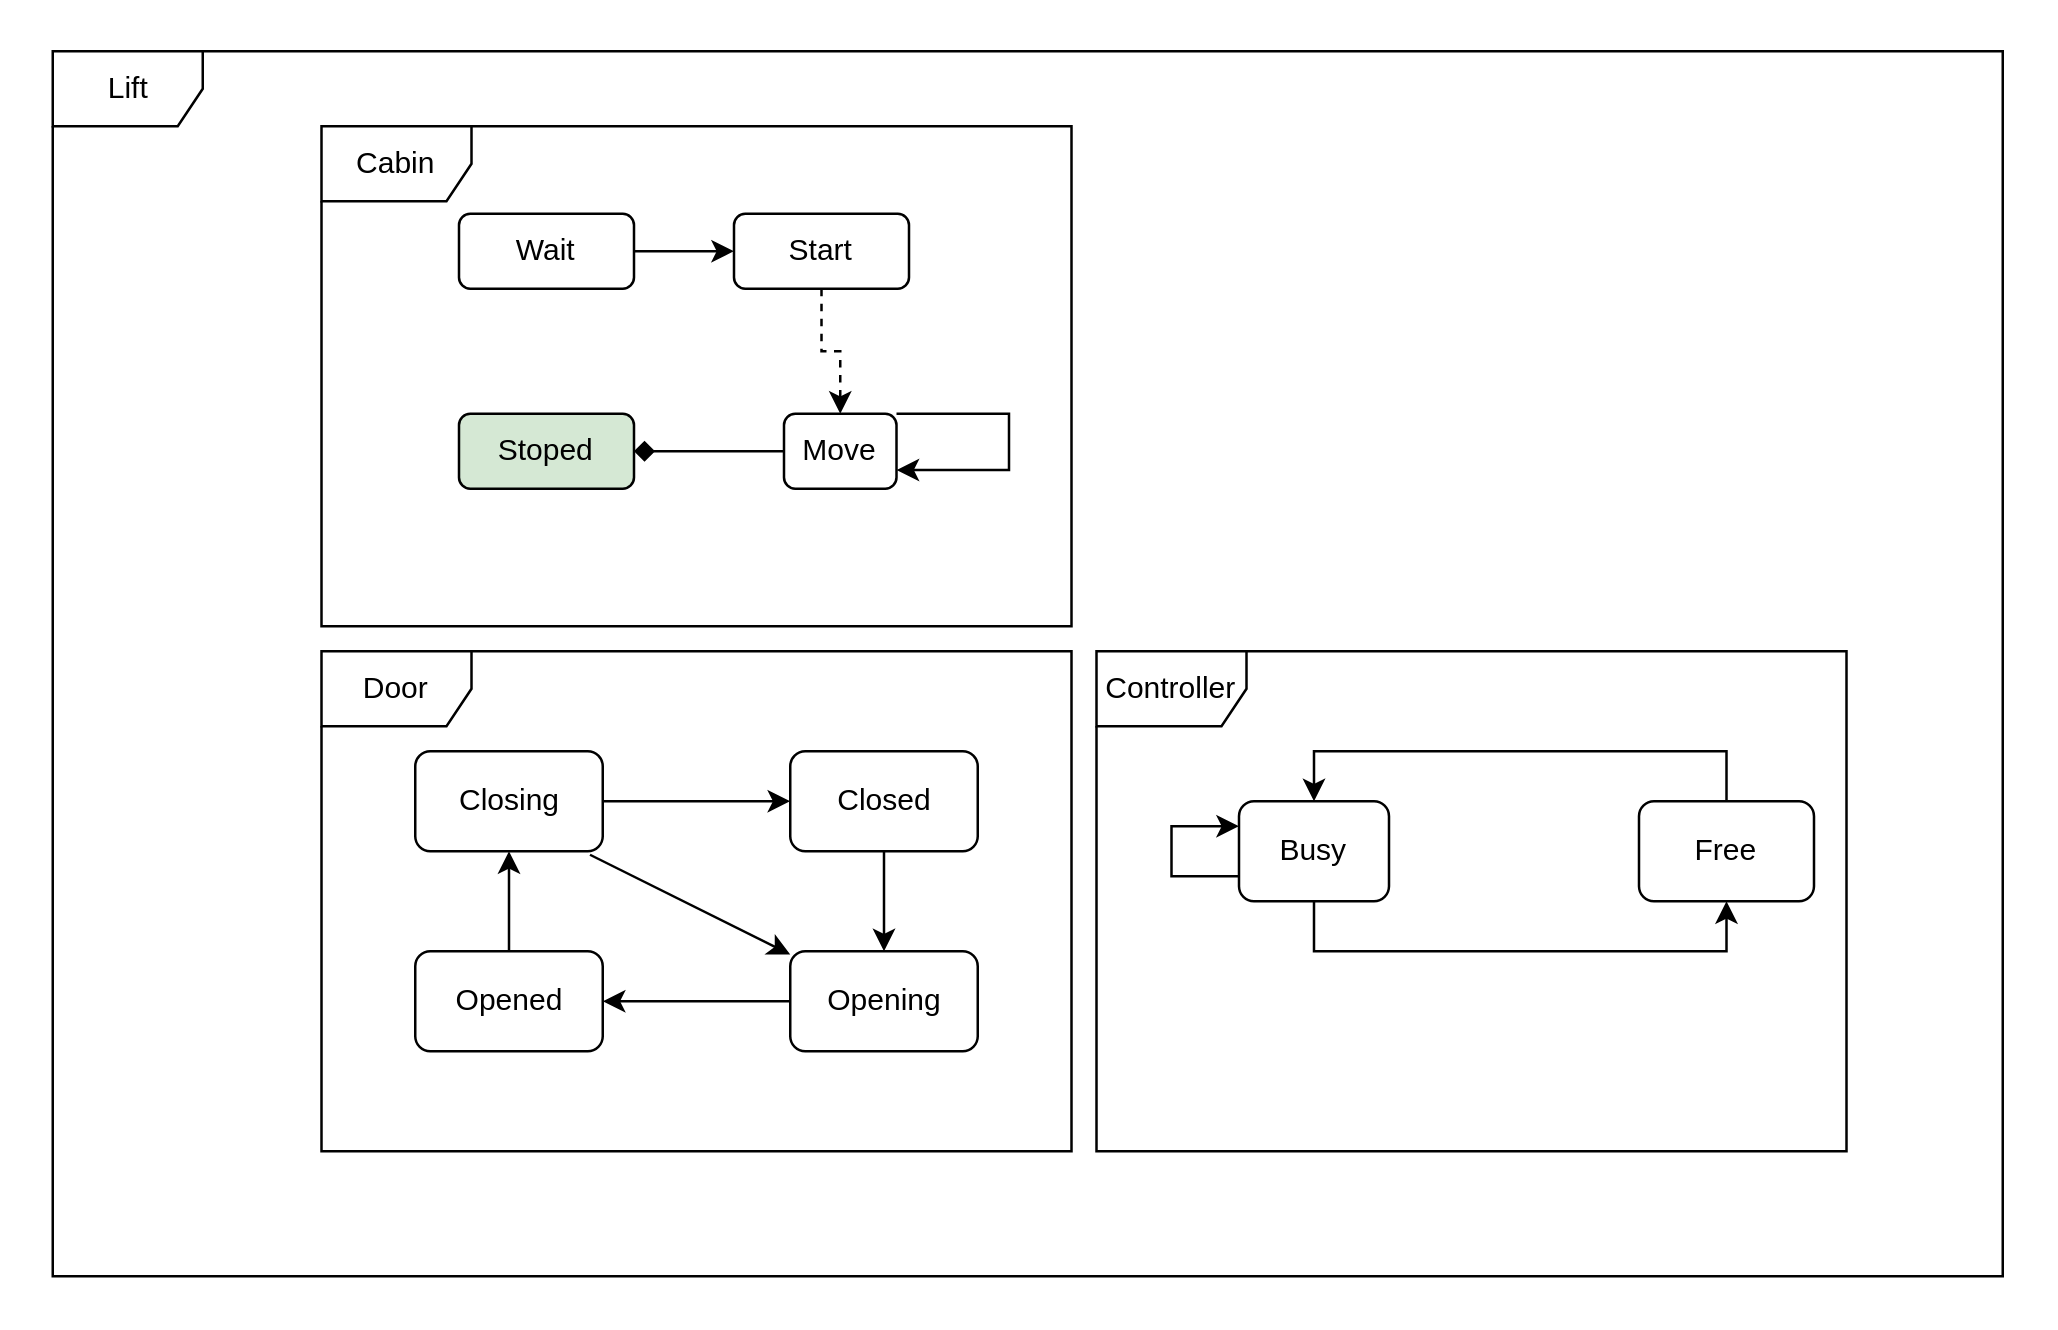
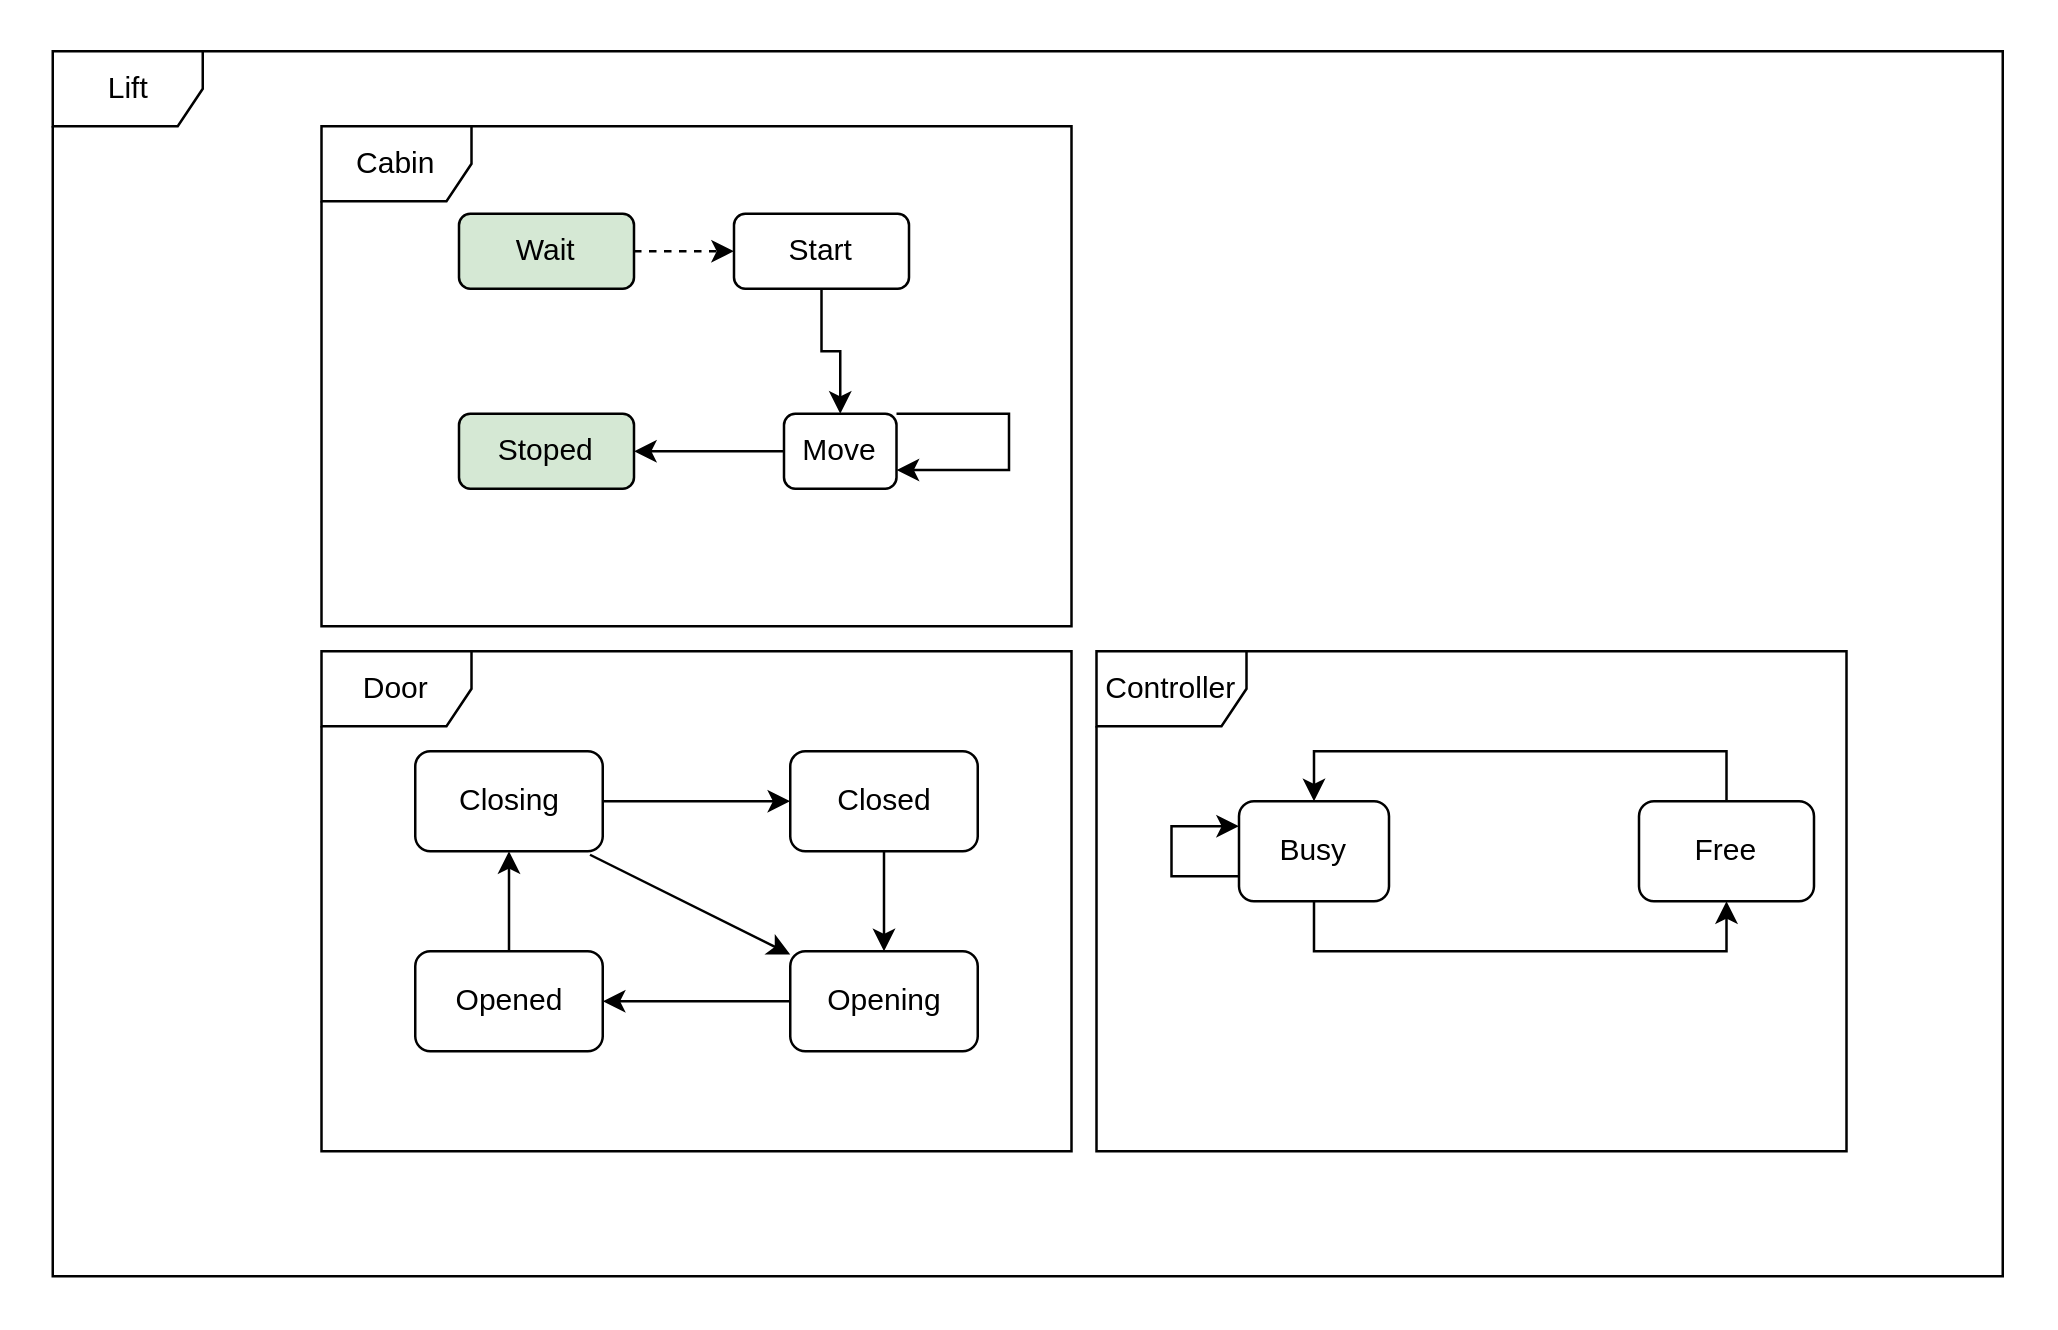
(546, 251) -> (546, 251)
(675, 251) -> (675, 251)
(821, 350) -> (821, 350)
(654, 451) -> (652, 451)
